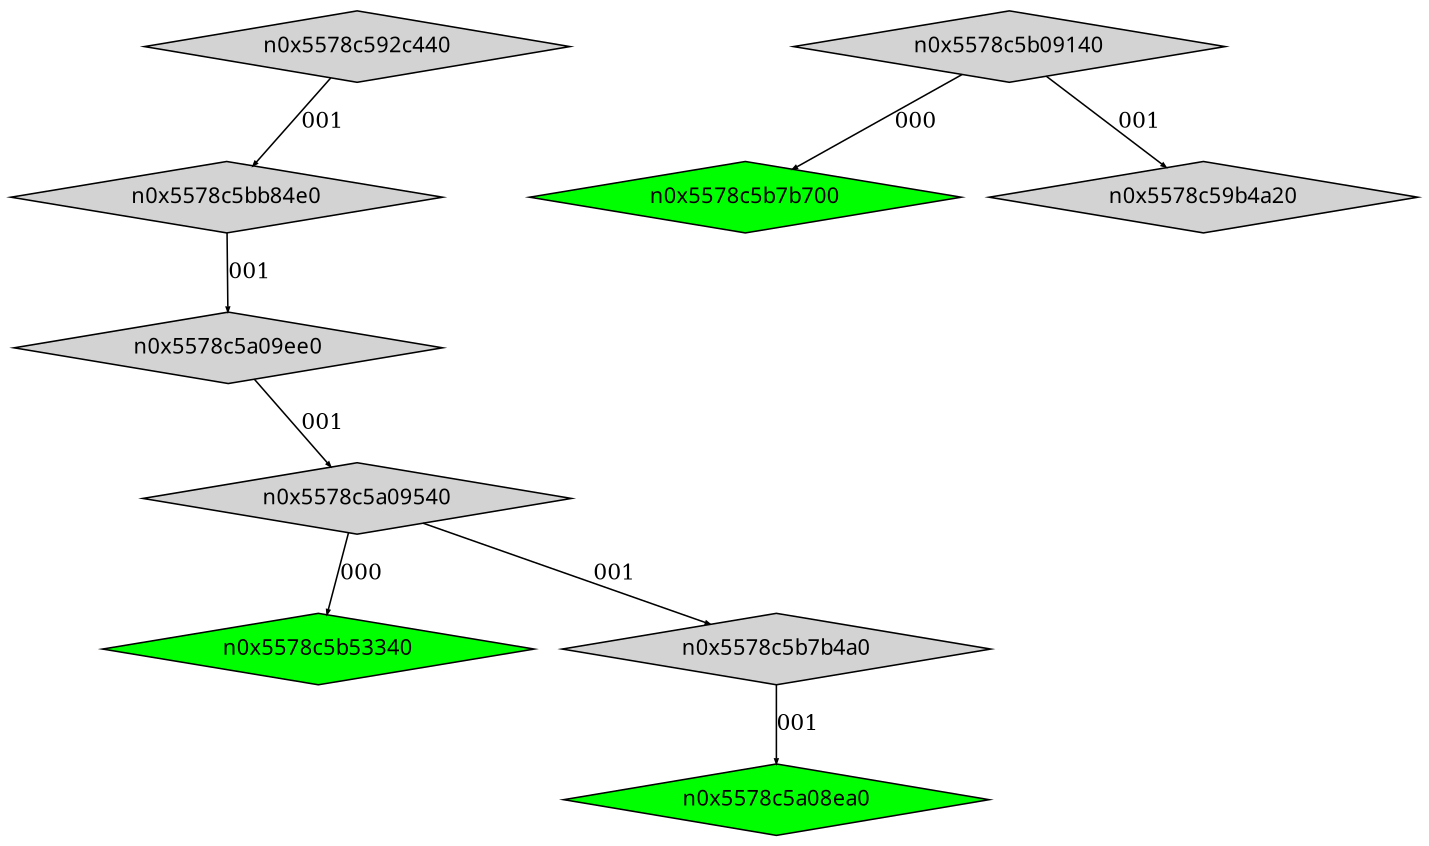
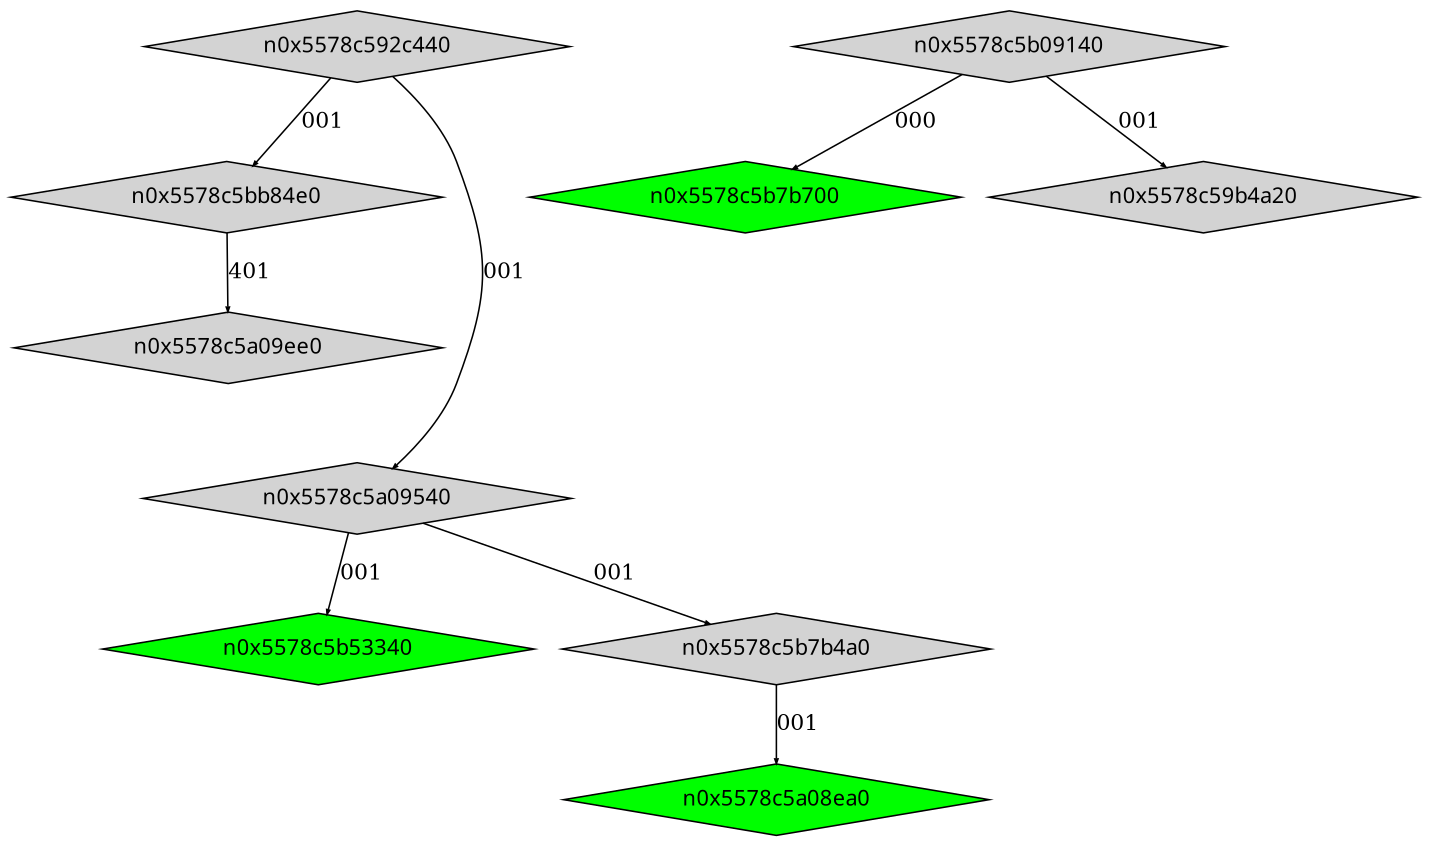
(250, 273) -> (250, 273)
(291, 421) -> (482, 270)
(362, 574) -> (362, 574)
